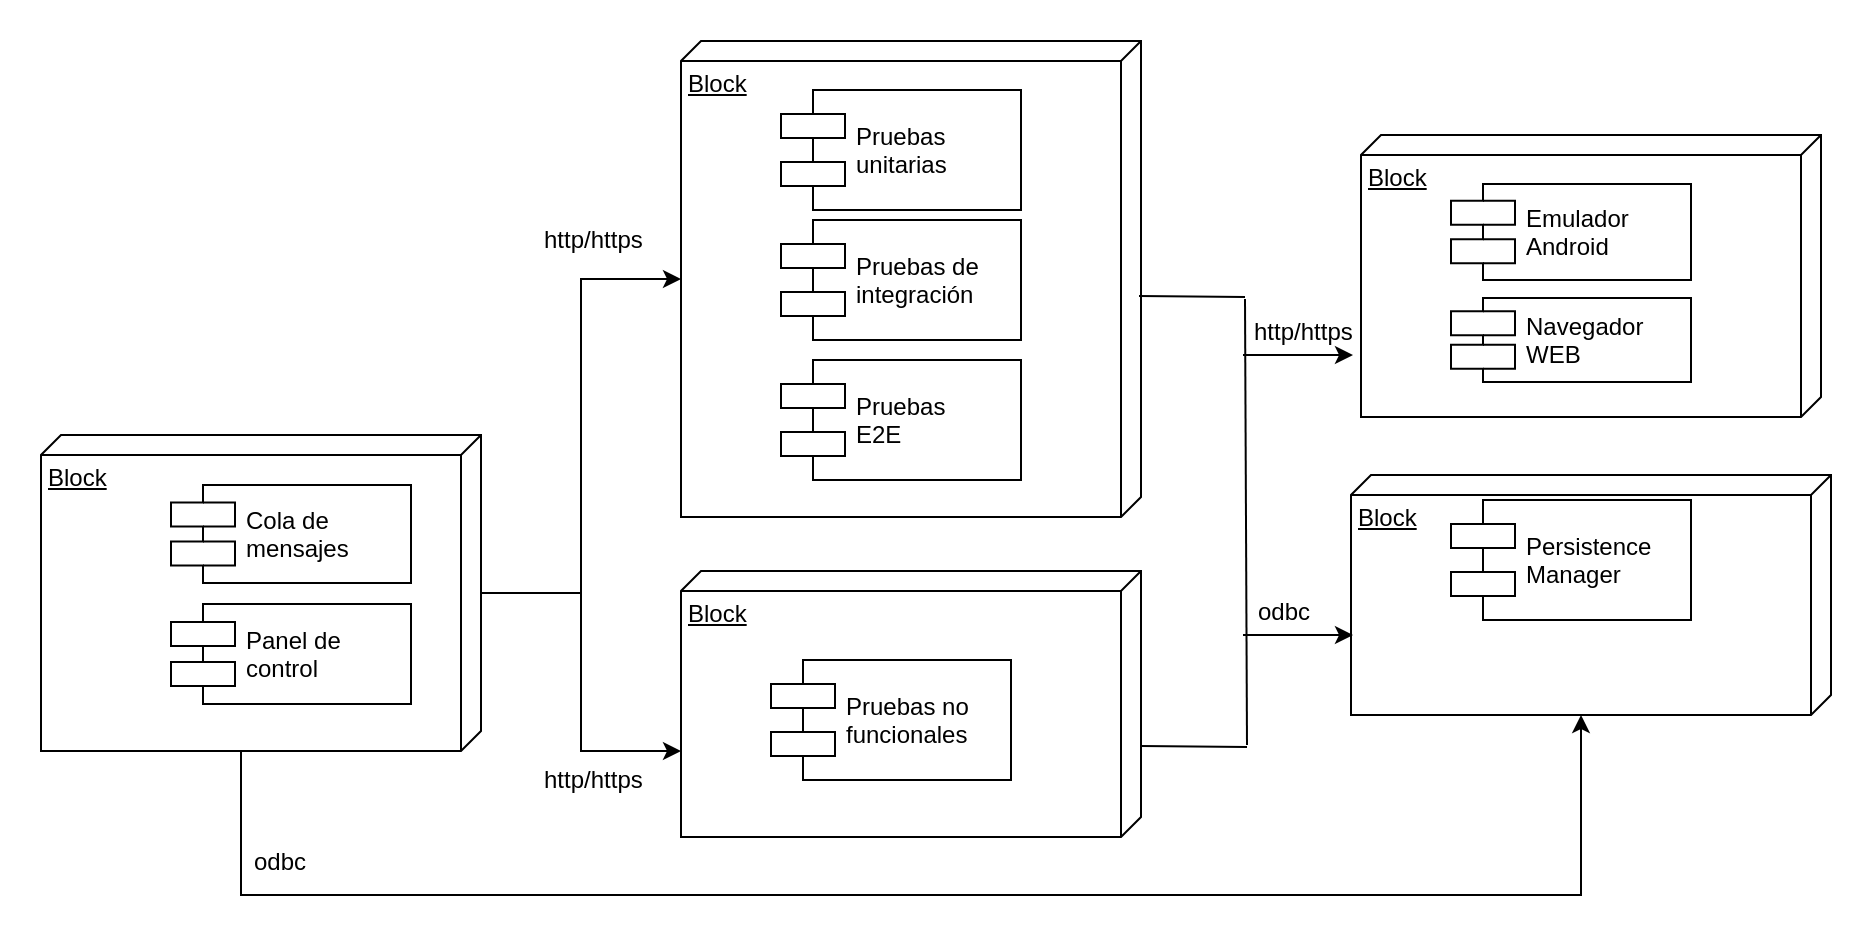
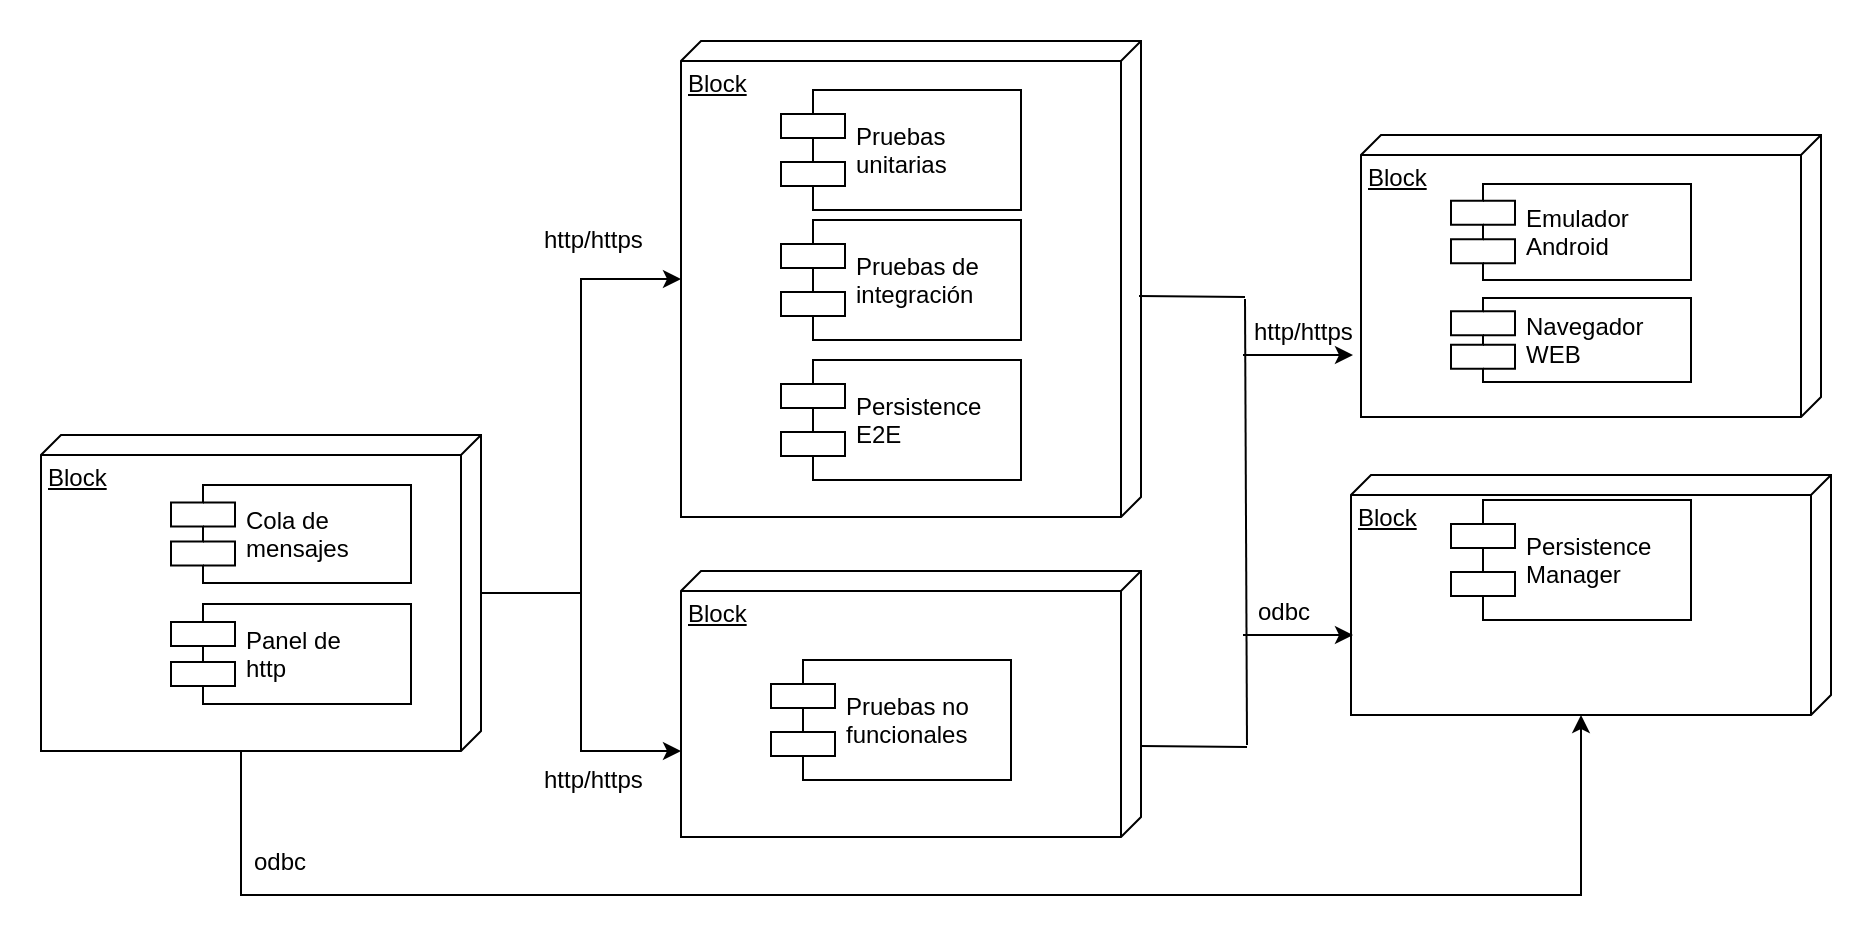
(903, 407) -> (927, 407)
(294, 641) -> (294, 641)
